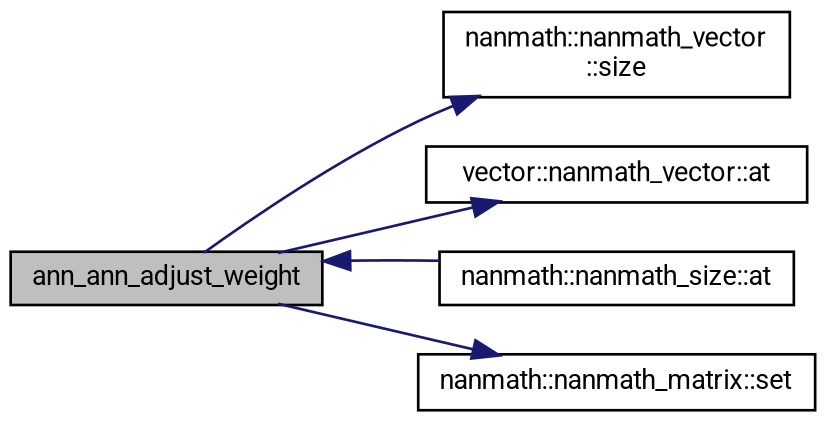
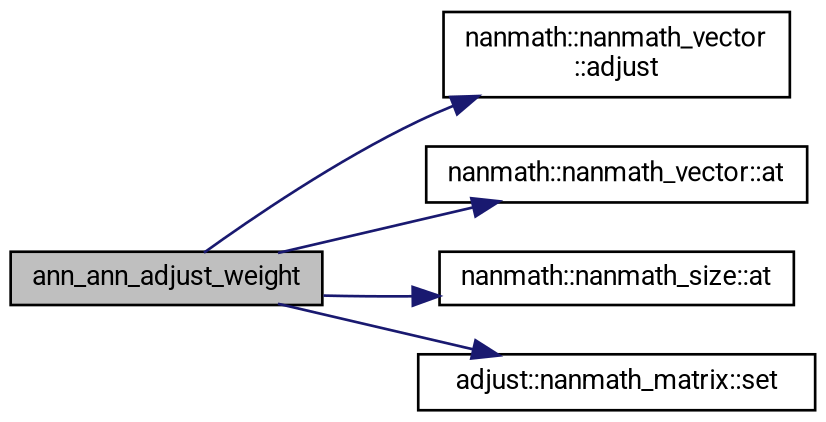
(617, 55) -> (617, 55)
(617, 174) -> (617, 174)
(395, 260) -> (368, 296)
(617, 382) -> (617, 382)
